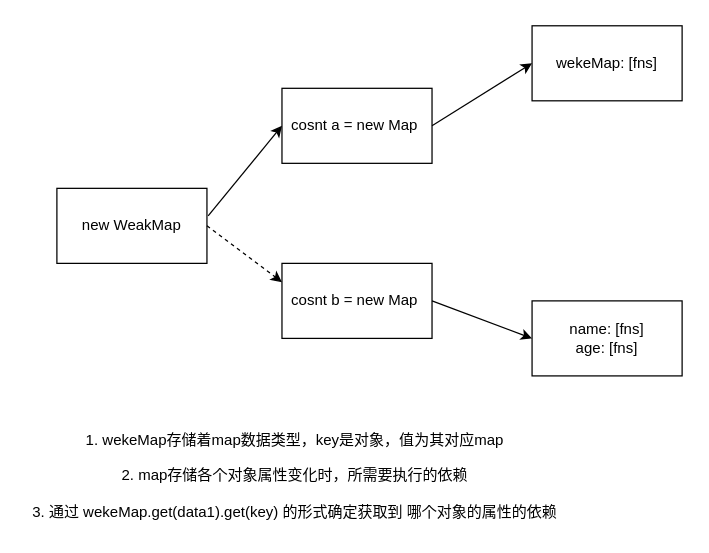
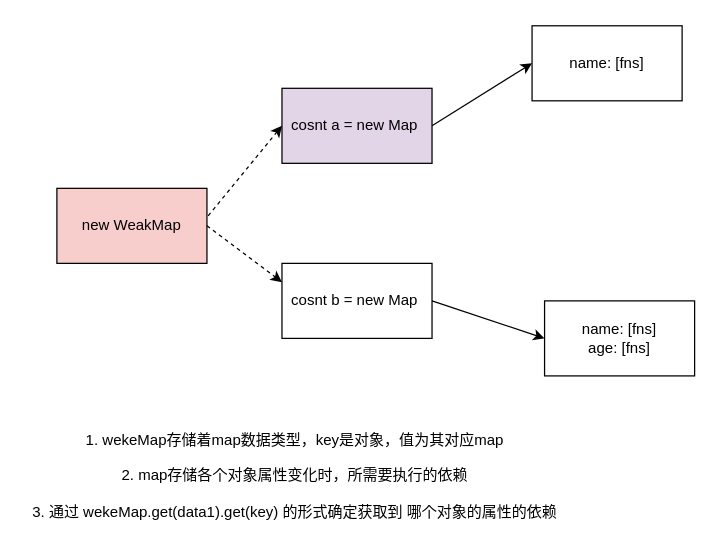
(607, 63) -> (607, 63)
(357, 126) -> (357, 126)
(242, 174) -> (242, 174)
(132, 226) -> (132, 226)
(607, 338) -> (619, 338)
